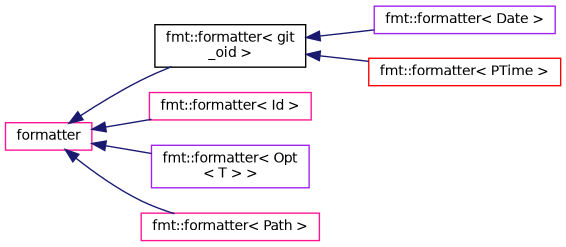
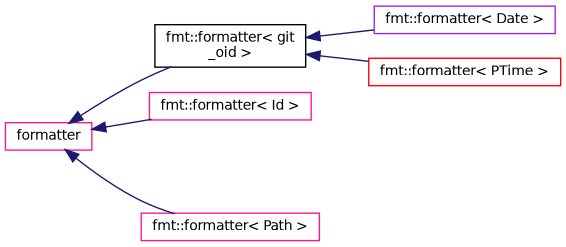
(230, 167) -> none
